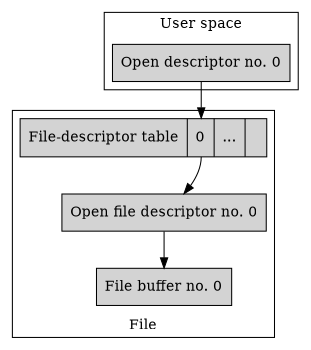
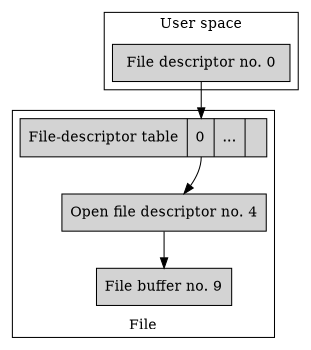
(201, 63) -> (201, 63)
(164, 213) -> (164, 213)
(164, 287) -> (164, 287)
